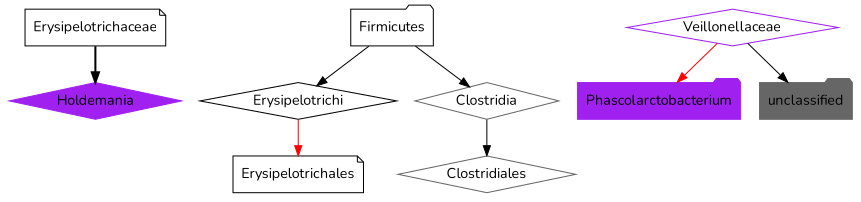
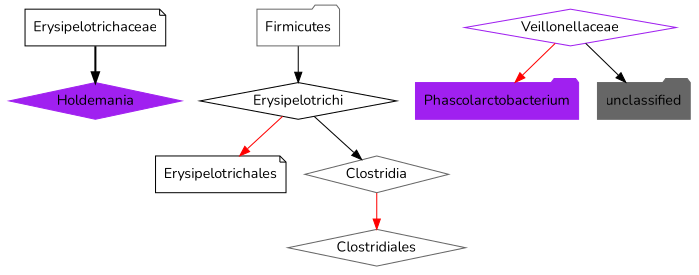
(392, 28) -> (298, 28)
(438, 63) -> (334, 134)
(487, 133) -> (377, 206)
